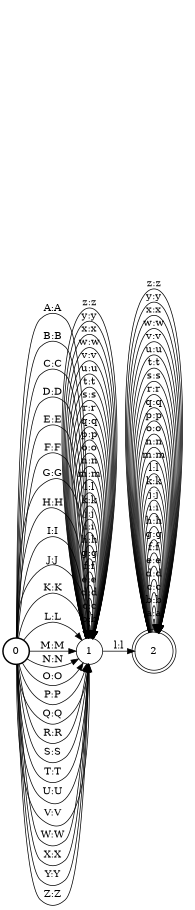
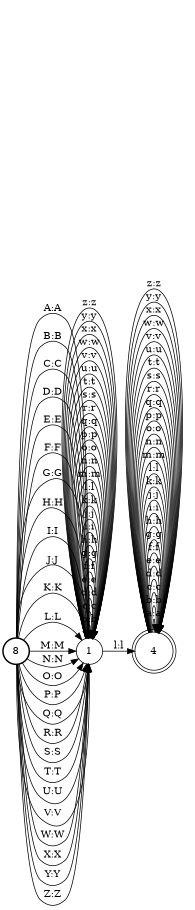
(16, 651) -> (16, 651)
(154, 651) -> (154, 651)
